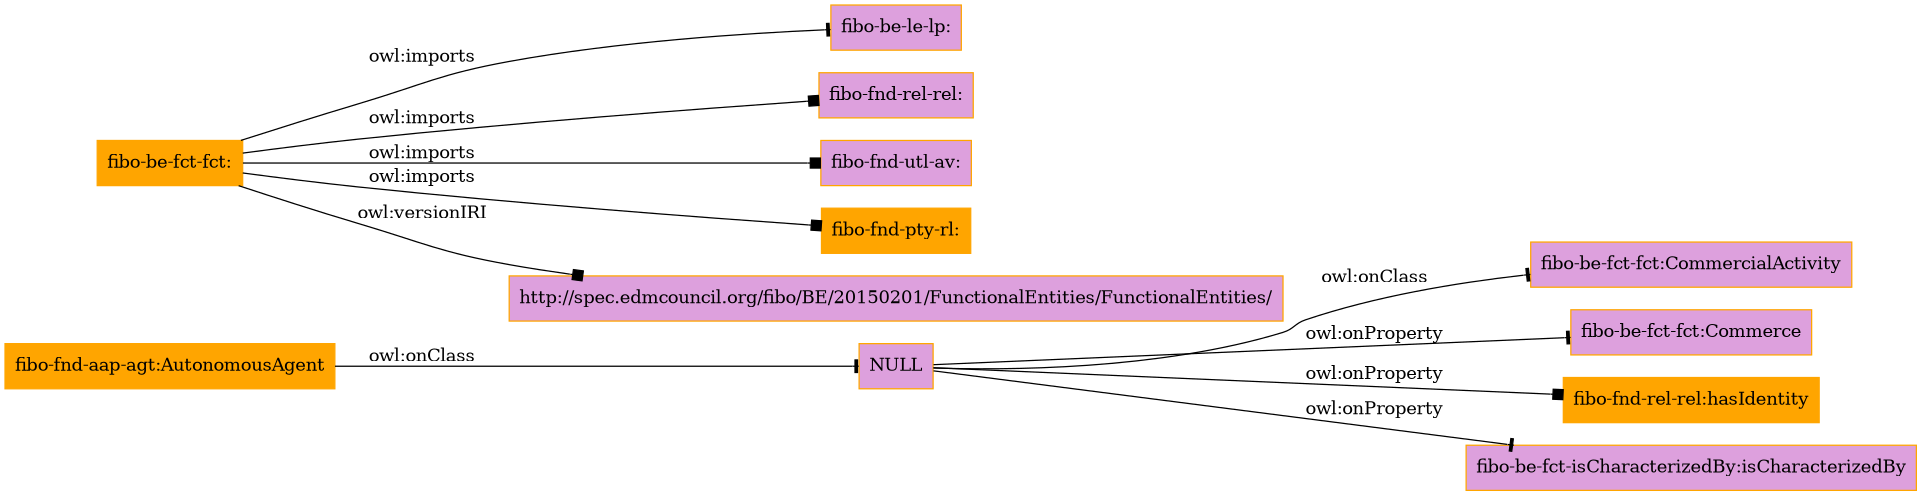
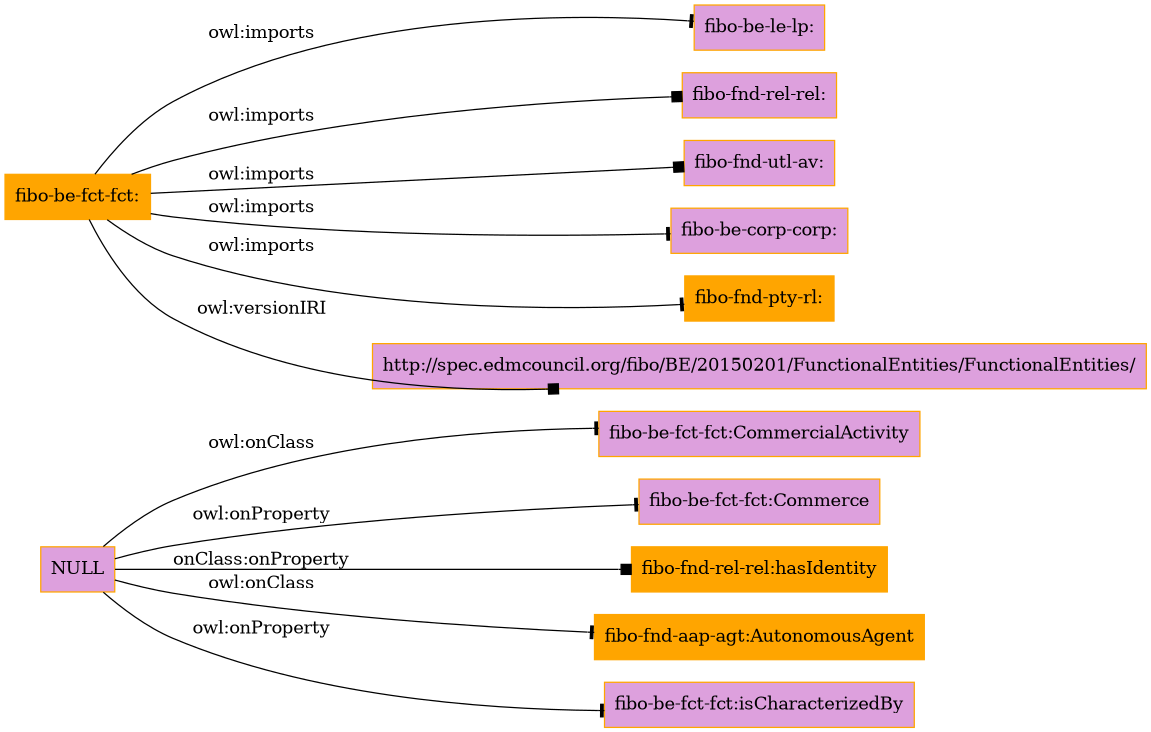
(525, 203) -> (386, 298)
none -> (759, 231)
(594, 366) -> (350, 616)
(1375, 374) -> (261, 560)
(1691, 468) -> (759, 705)
